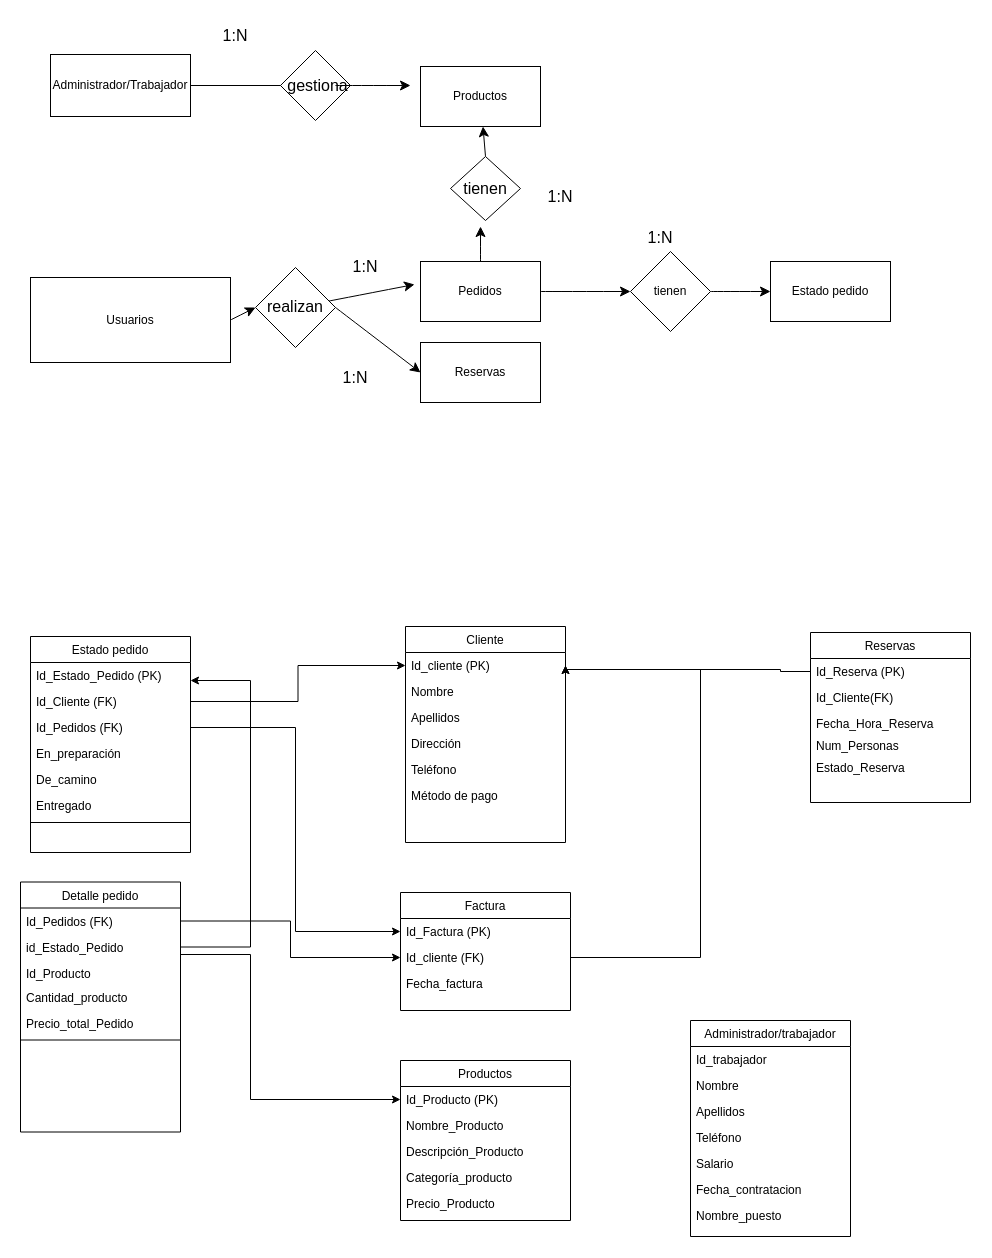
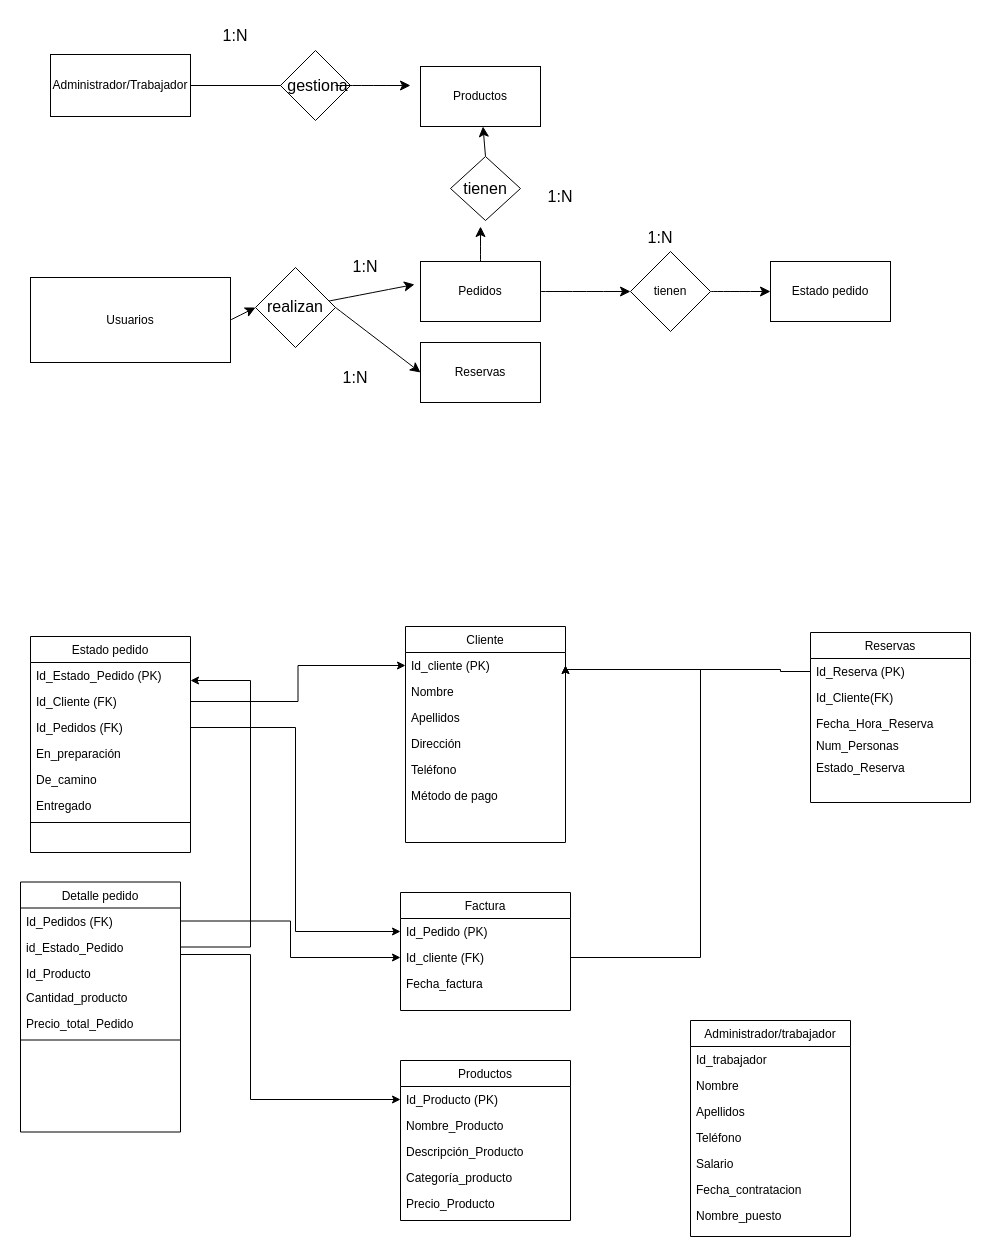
(455, 932) -> (450, 932)
